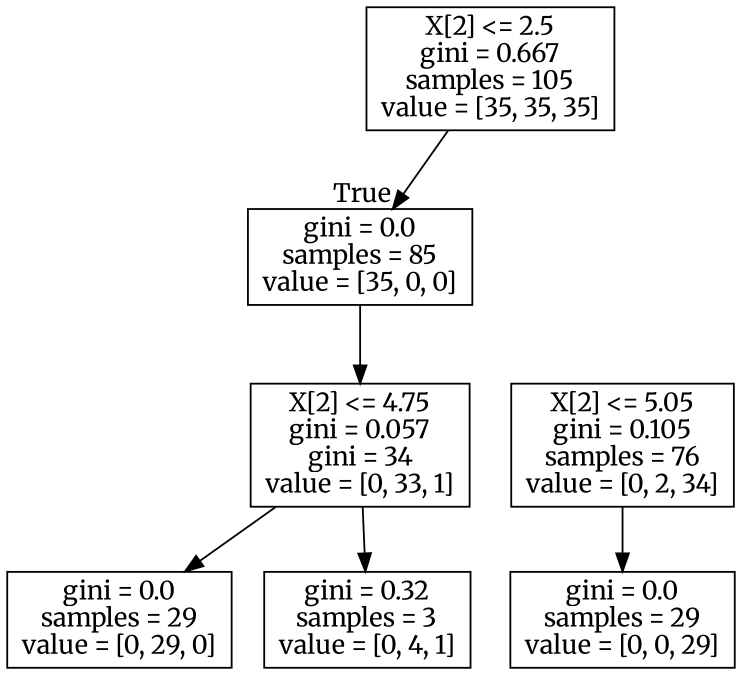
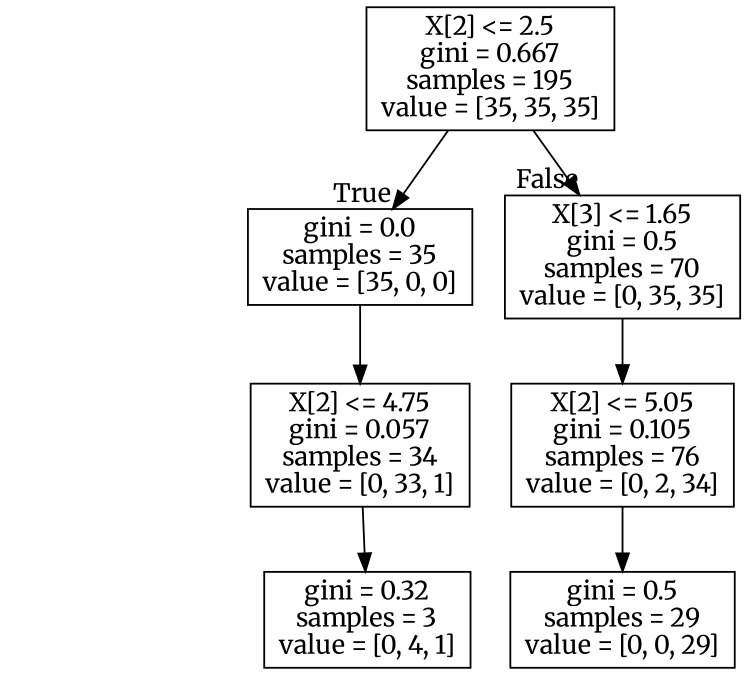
(490, 69) -> (490, 69)
(360, 257) -> (360, 257)
none -> (623, 257)
(360, 445) -> (360, 445)
(119, 620) -> none
(623, 620) -> (623, 620)
